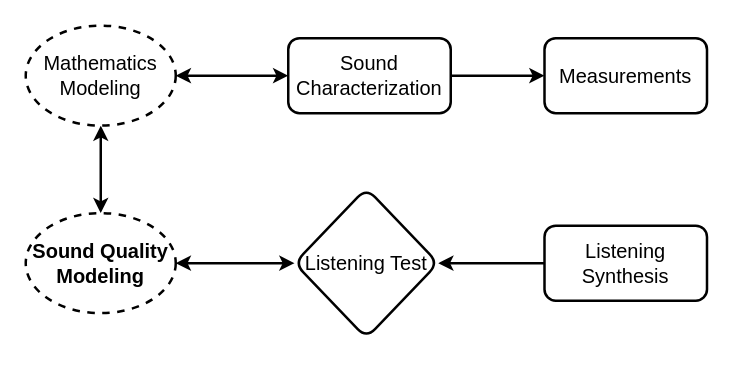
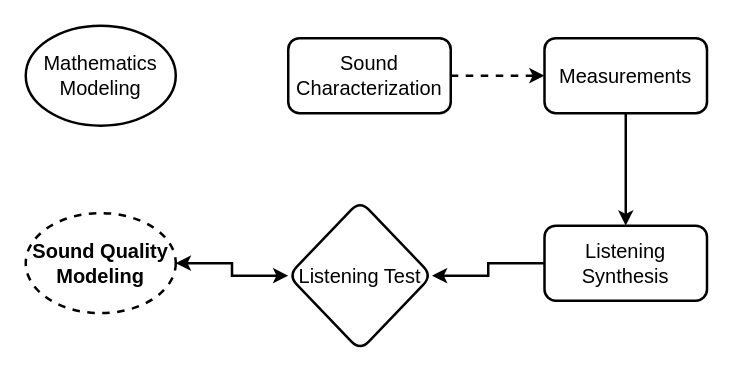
(101, 76) -> (101, 76)
(231, 76) -> none
(491, 76) -> (491, 76)
none -> (626, 164)
(101, 170) -> none
(366, 263) -> (360, 276)
